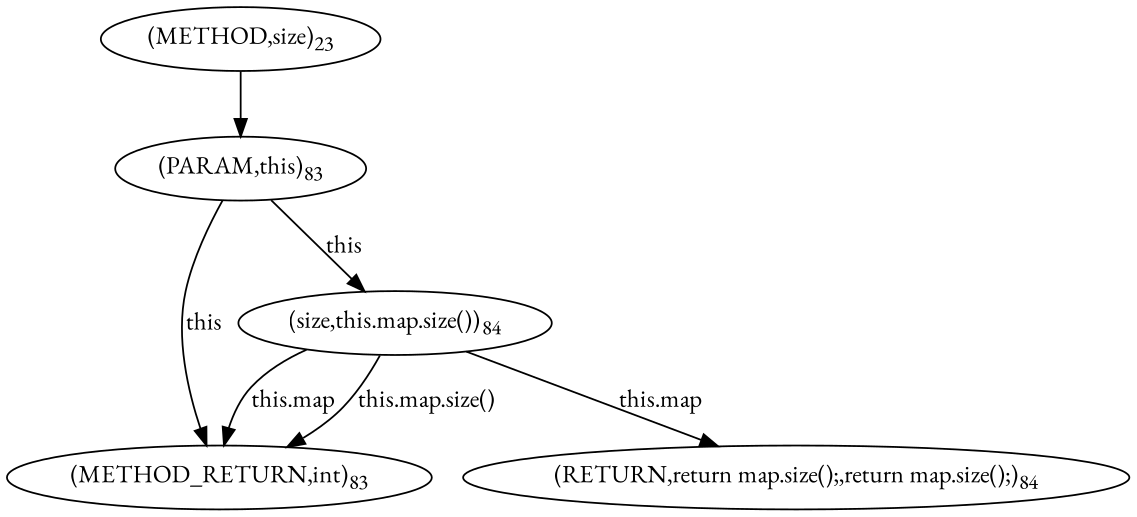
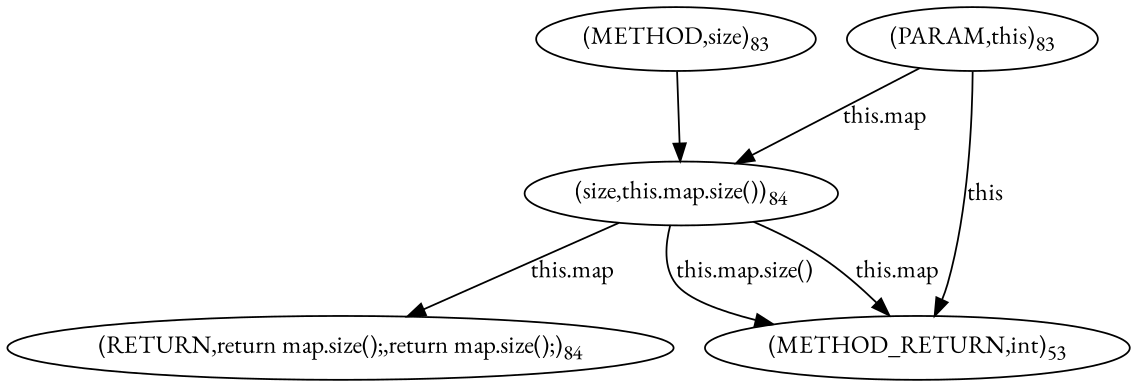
(324, 36) -> (759, 36)
(241, 95) -> (678, 107)
(345, 246) -> (885, 116)
(359, 475) -> (1057, 345)
